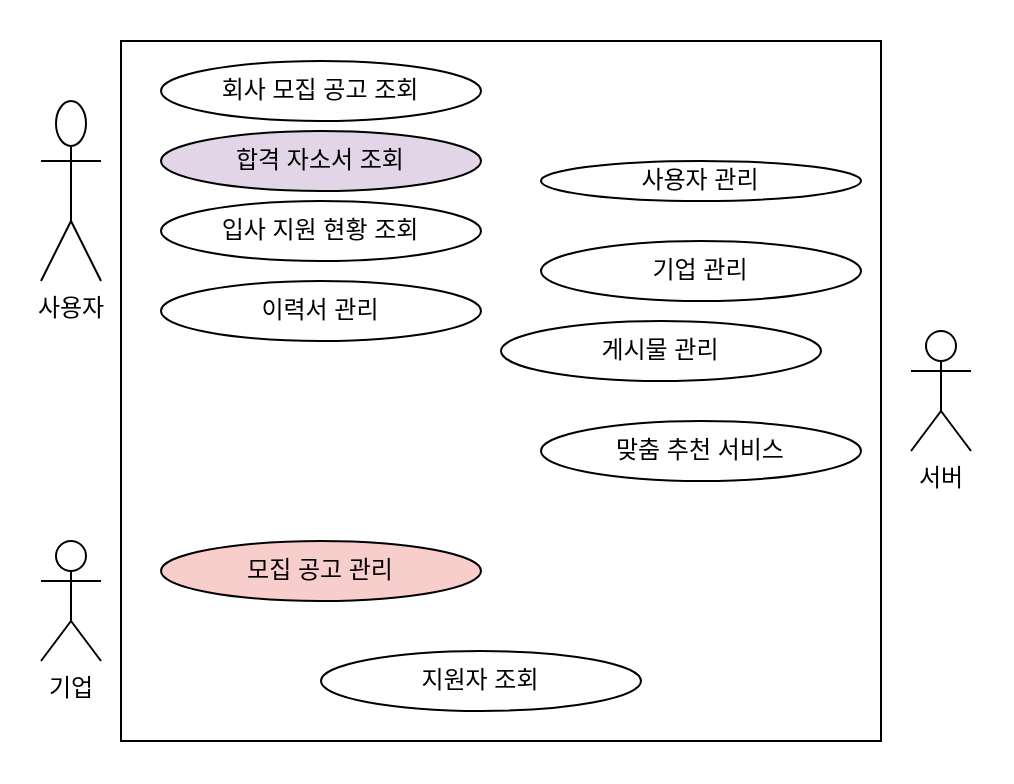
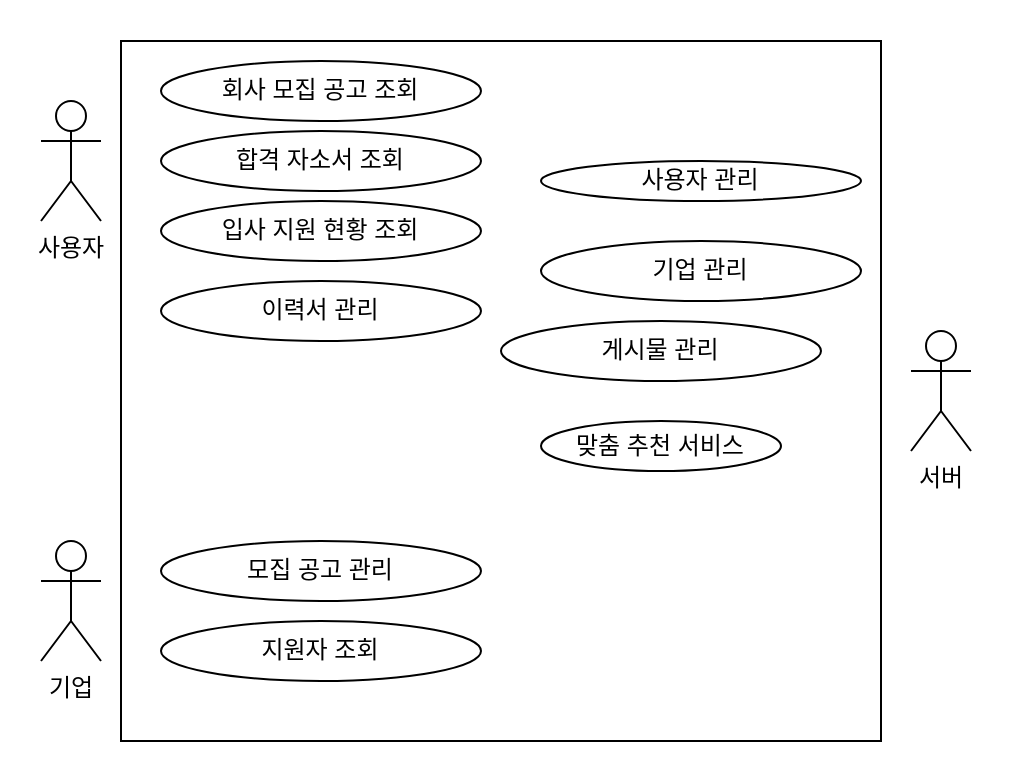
(321, 161) -> (321, 161)
(71, 191) -> (71, 161)
(701, 451) -> (661, 446)
(321, 571) -> (321, 571)
(481, 681) -> (321, 651)
